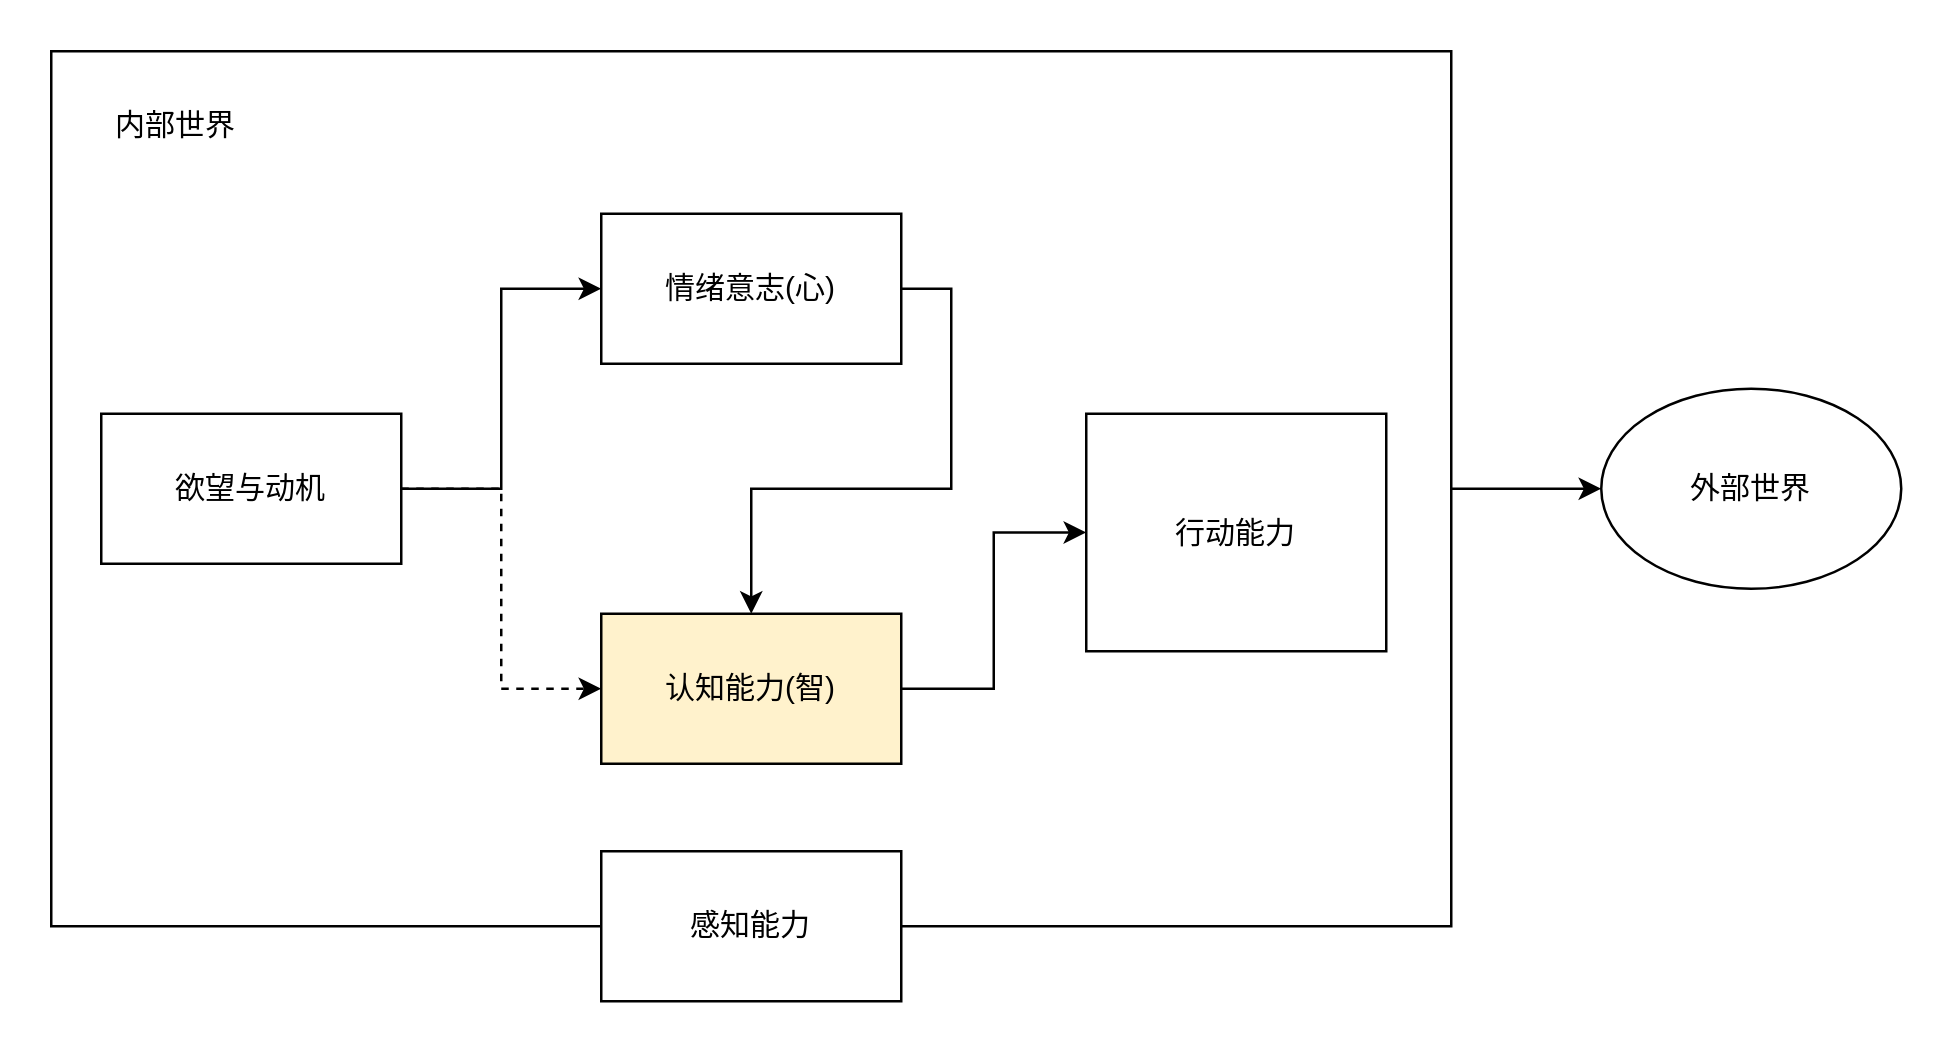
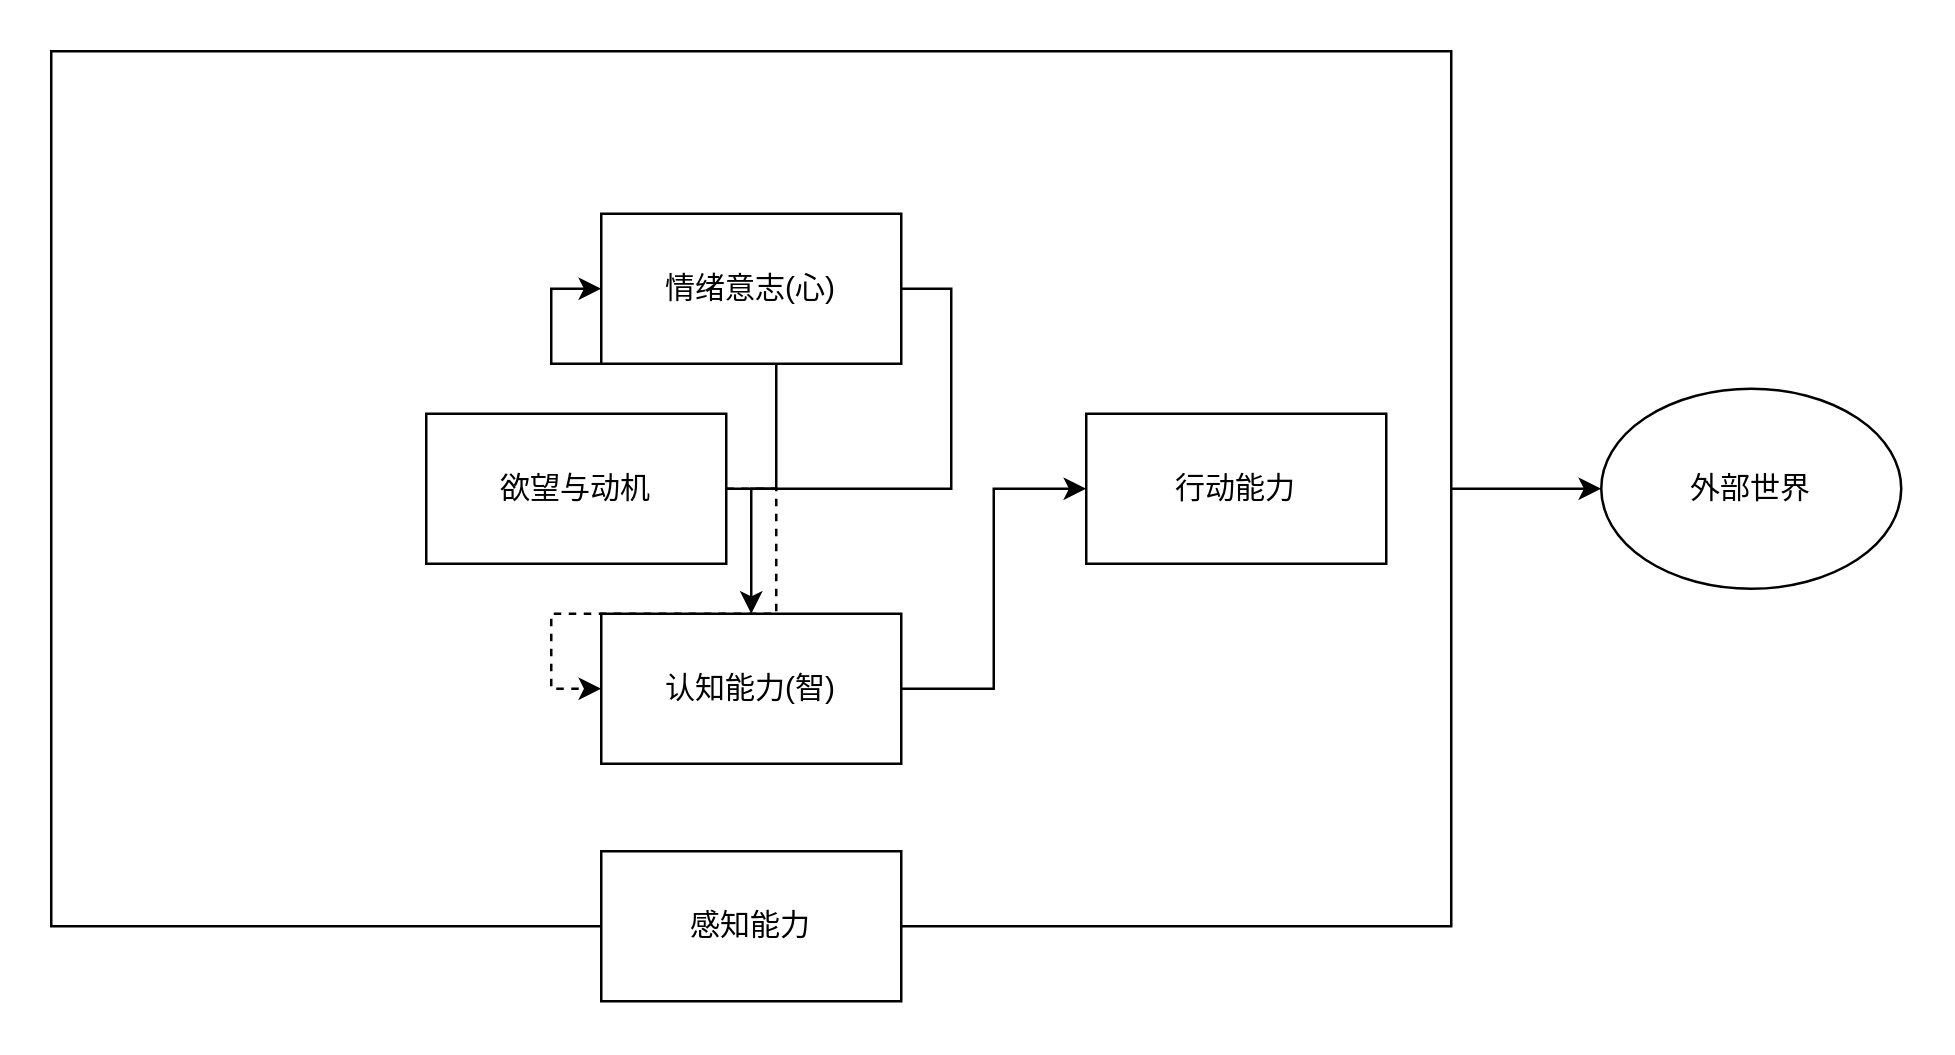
(176, 126) -> none
(251, 489) -> (576, 489)
(1236, 533) -> (1236, 489)
(751, 689) -> (751, 689)
